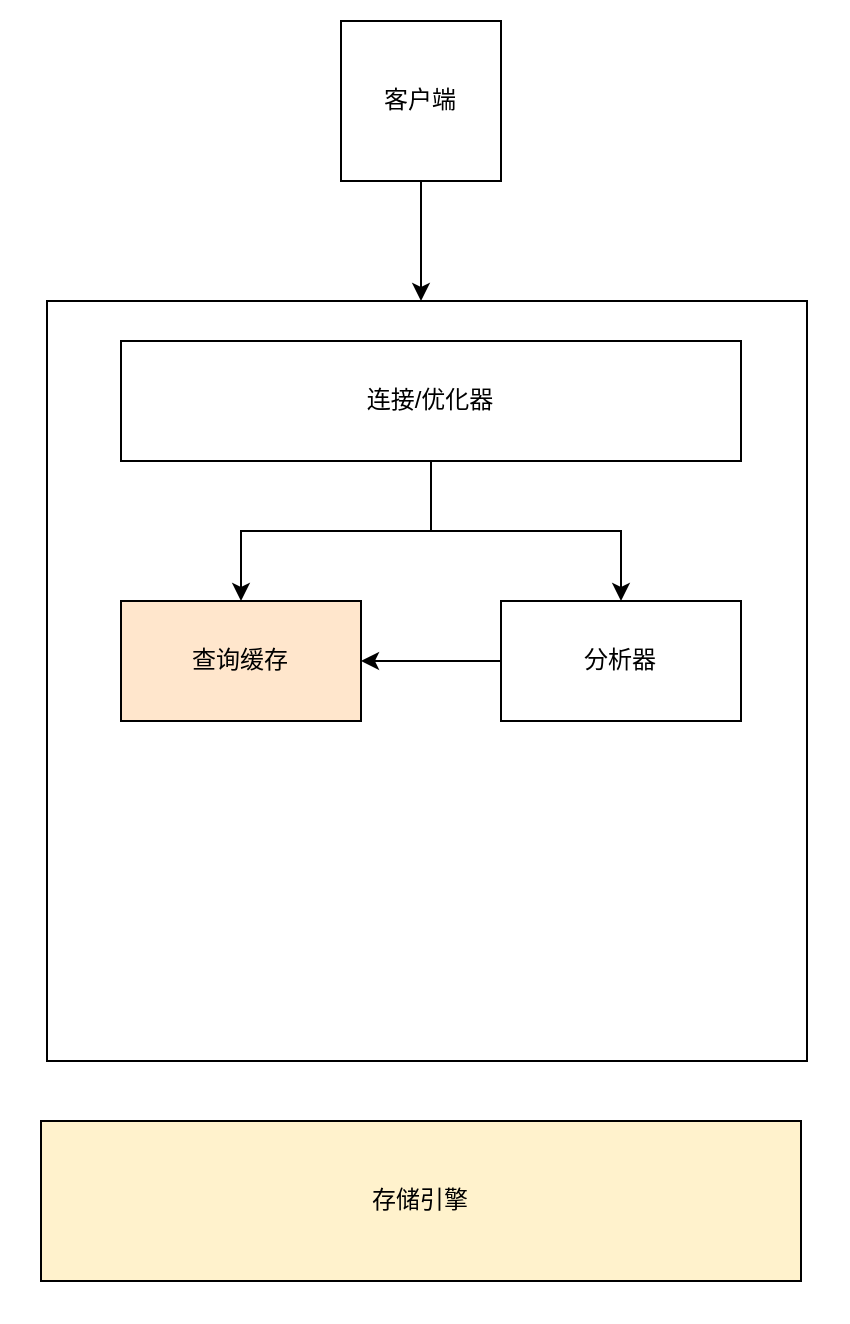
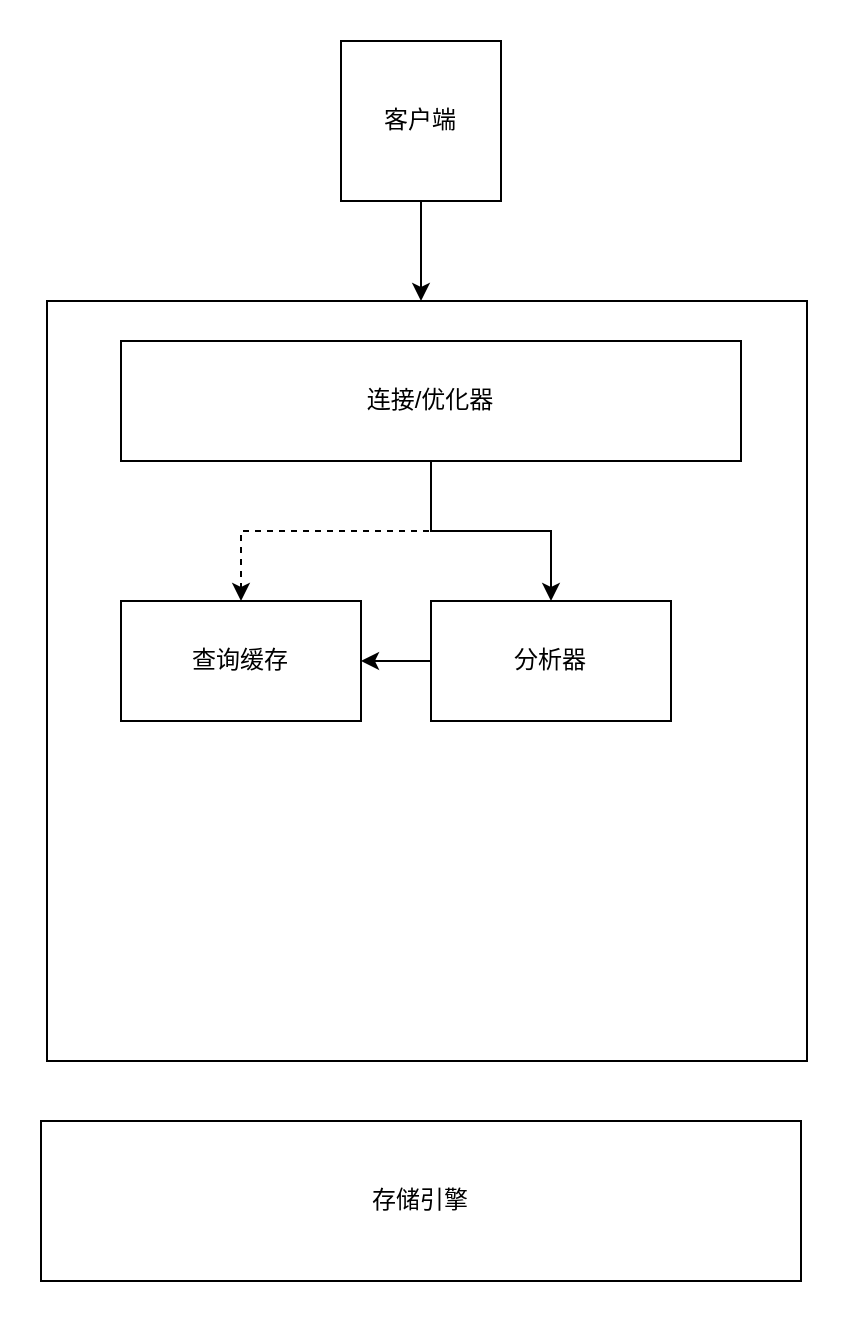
(421, 101) -> (421, 121)
(308, 531) -> (308, 531)
(241, 661) -> (241, 661)
(621, 661) -> (551, 661)
(421, 1201) -> (421, 1201)
